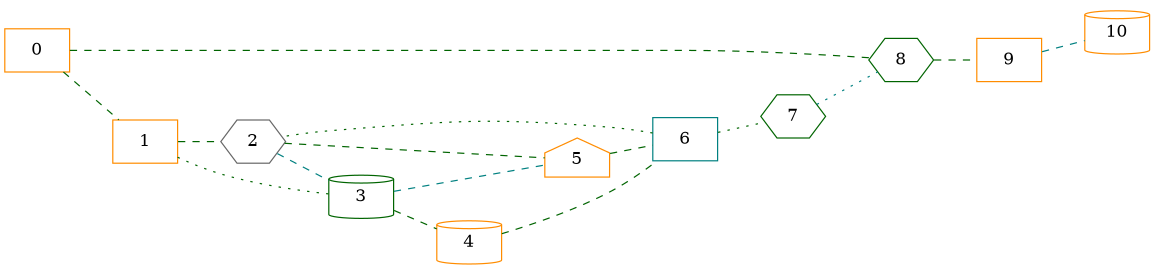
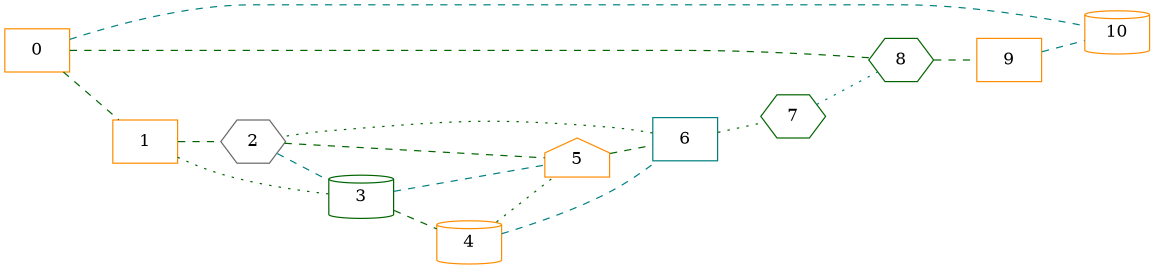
none -> (576, 5)
none -> (525, 200)
(583, 205) -> (583, 205)
